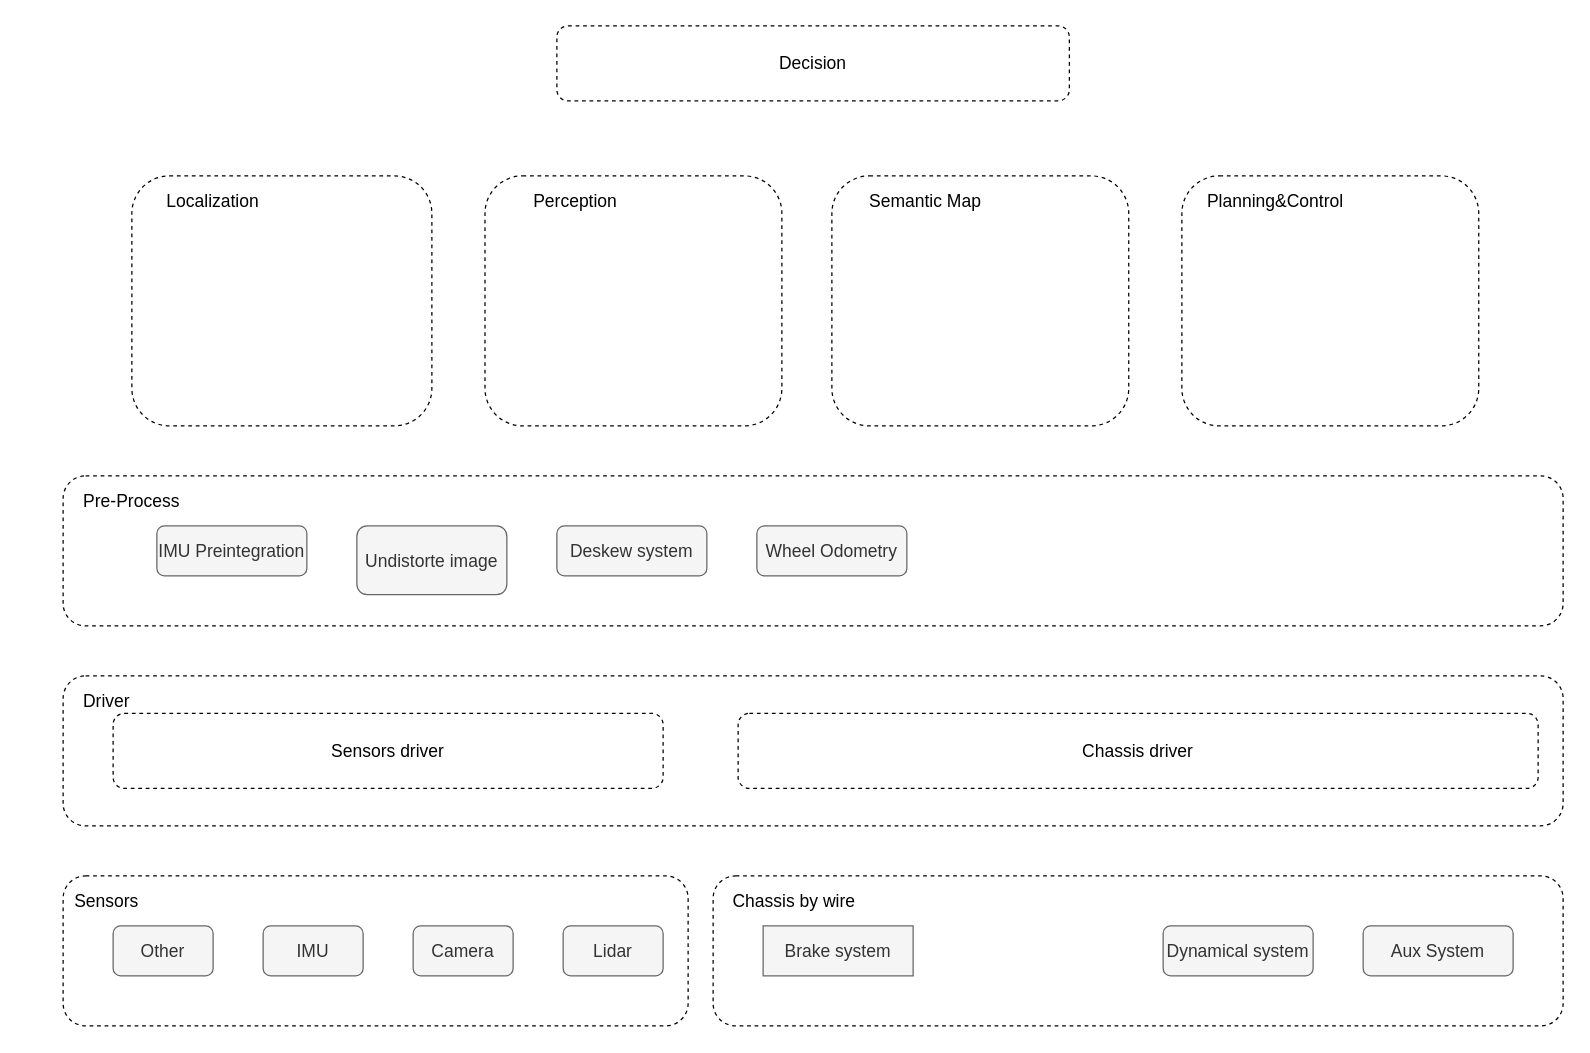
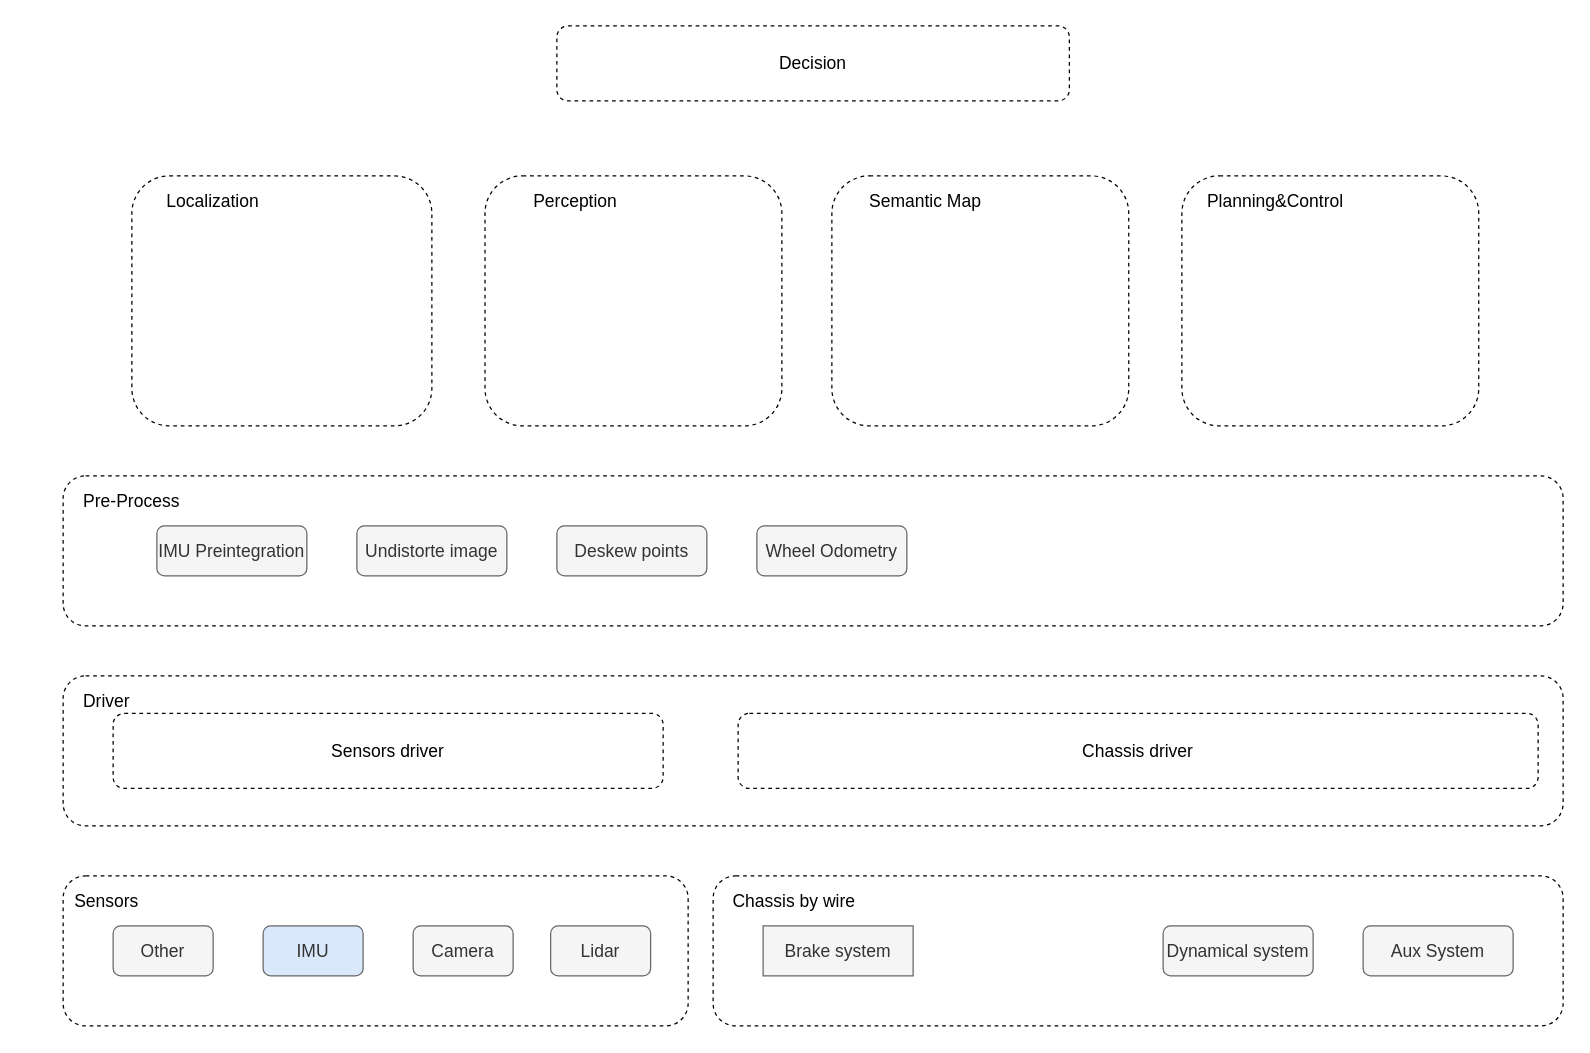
(632, 551) -> (632, 551)
(432, 560) -> (432, 551)
(313, 951) -> (313, 951)
(613, 951) -> (601, 951)
